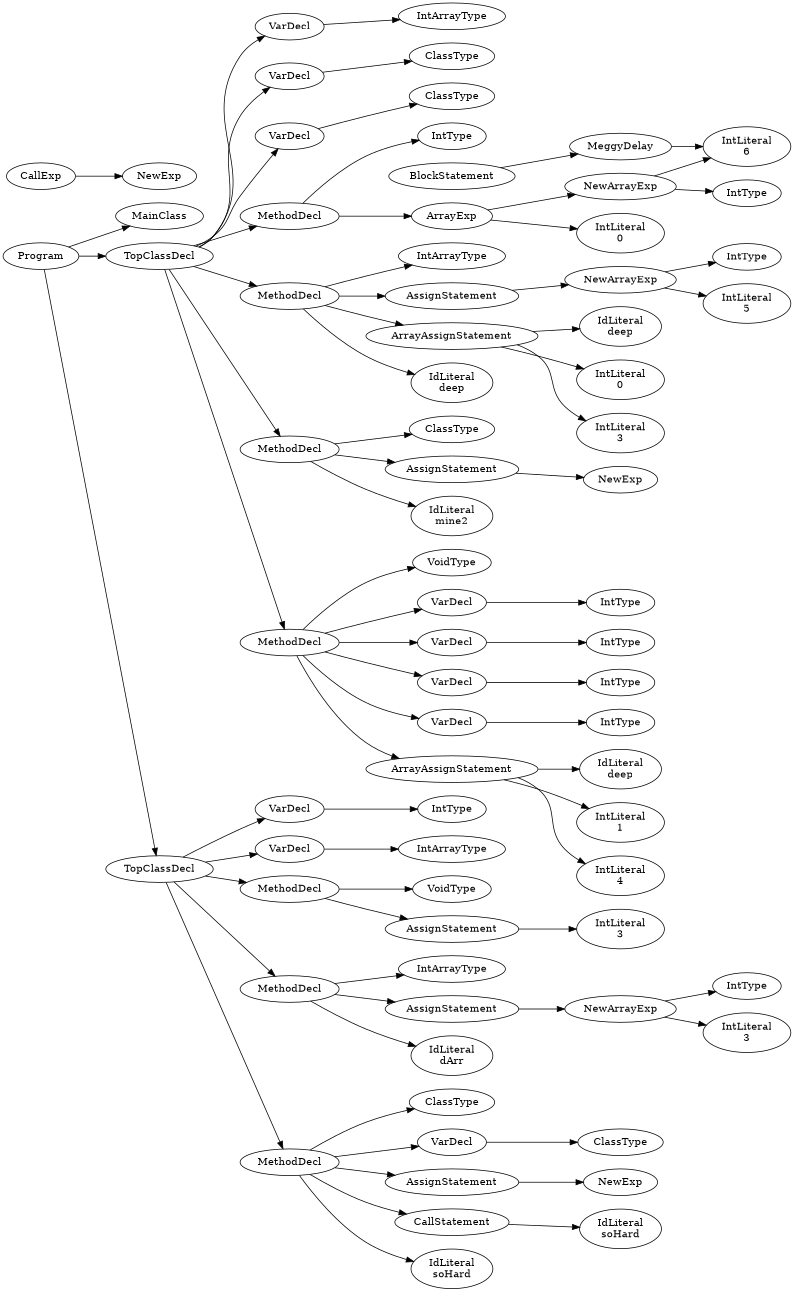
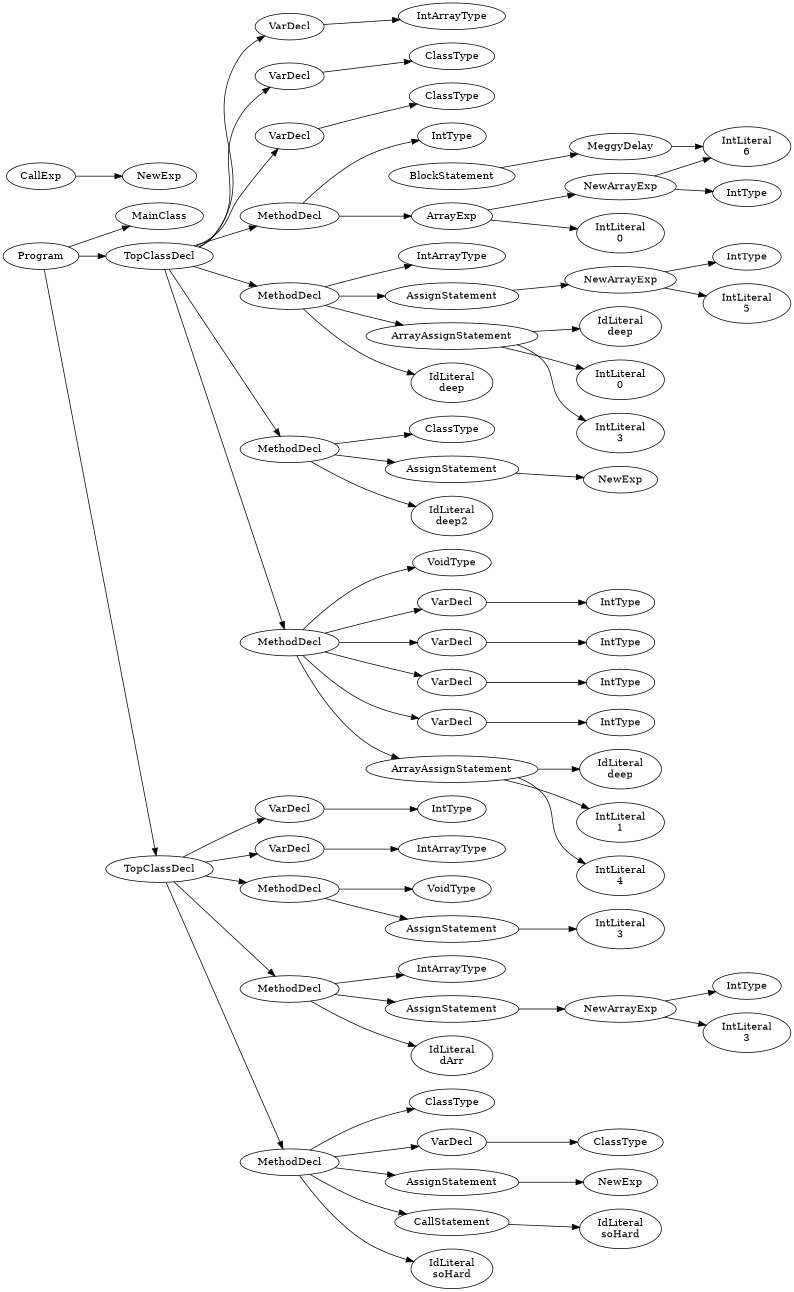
(452, 516) -> (452, 516)
